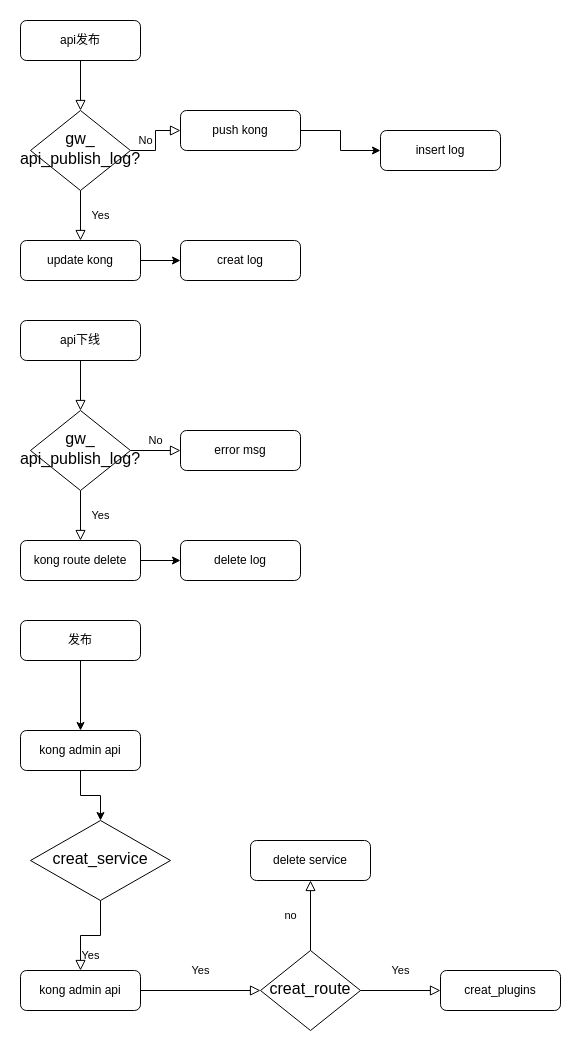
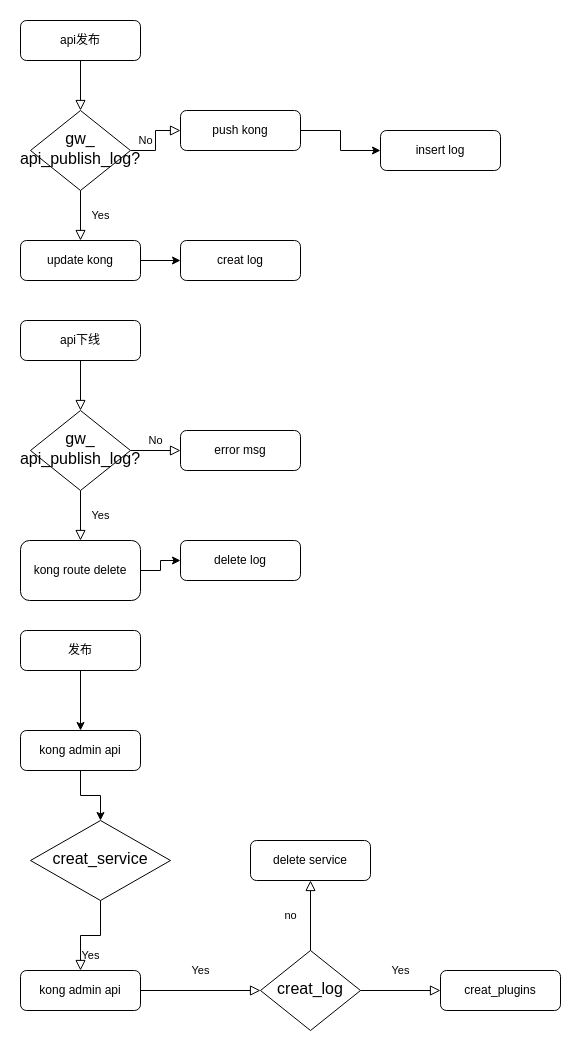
(81, 561) -> (81, 571)
(81, 641) -> (81, 651)
(311, 989) -> (311, 989)
